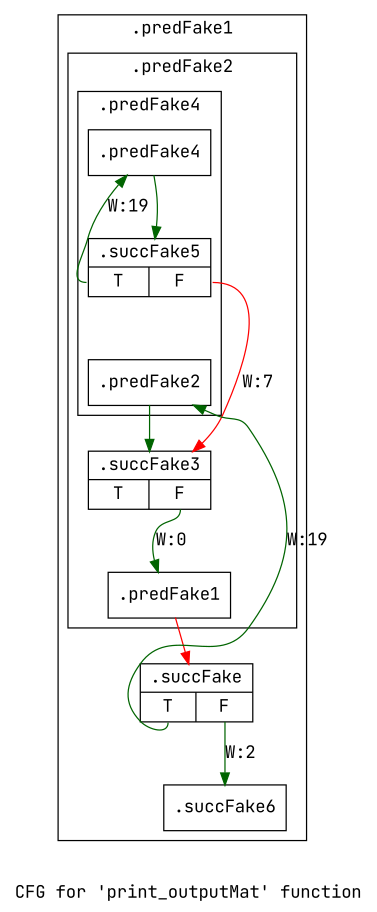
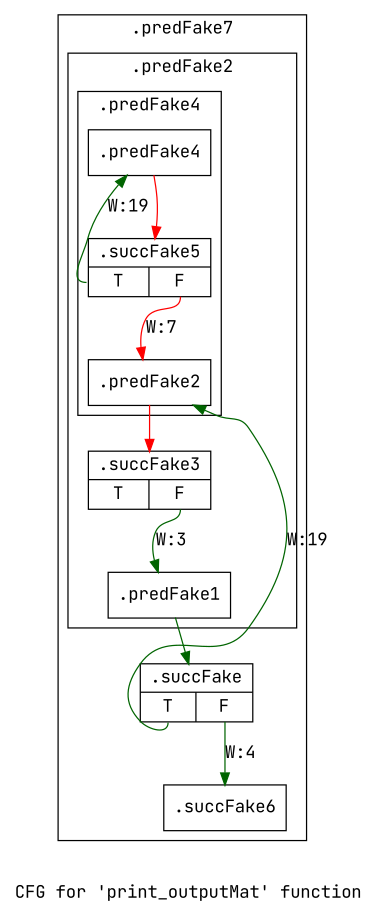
(182, 29) -> (182, 29)
(157, 201) -> (157, 201)
(244, 357) -> (151, 313)
(150, 423) -> (150, 423)
(171, 541) -> (171, 541)
(181, 636) -> (181, 636)
(240, 753) -> (240, 753)
